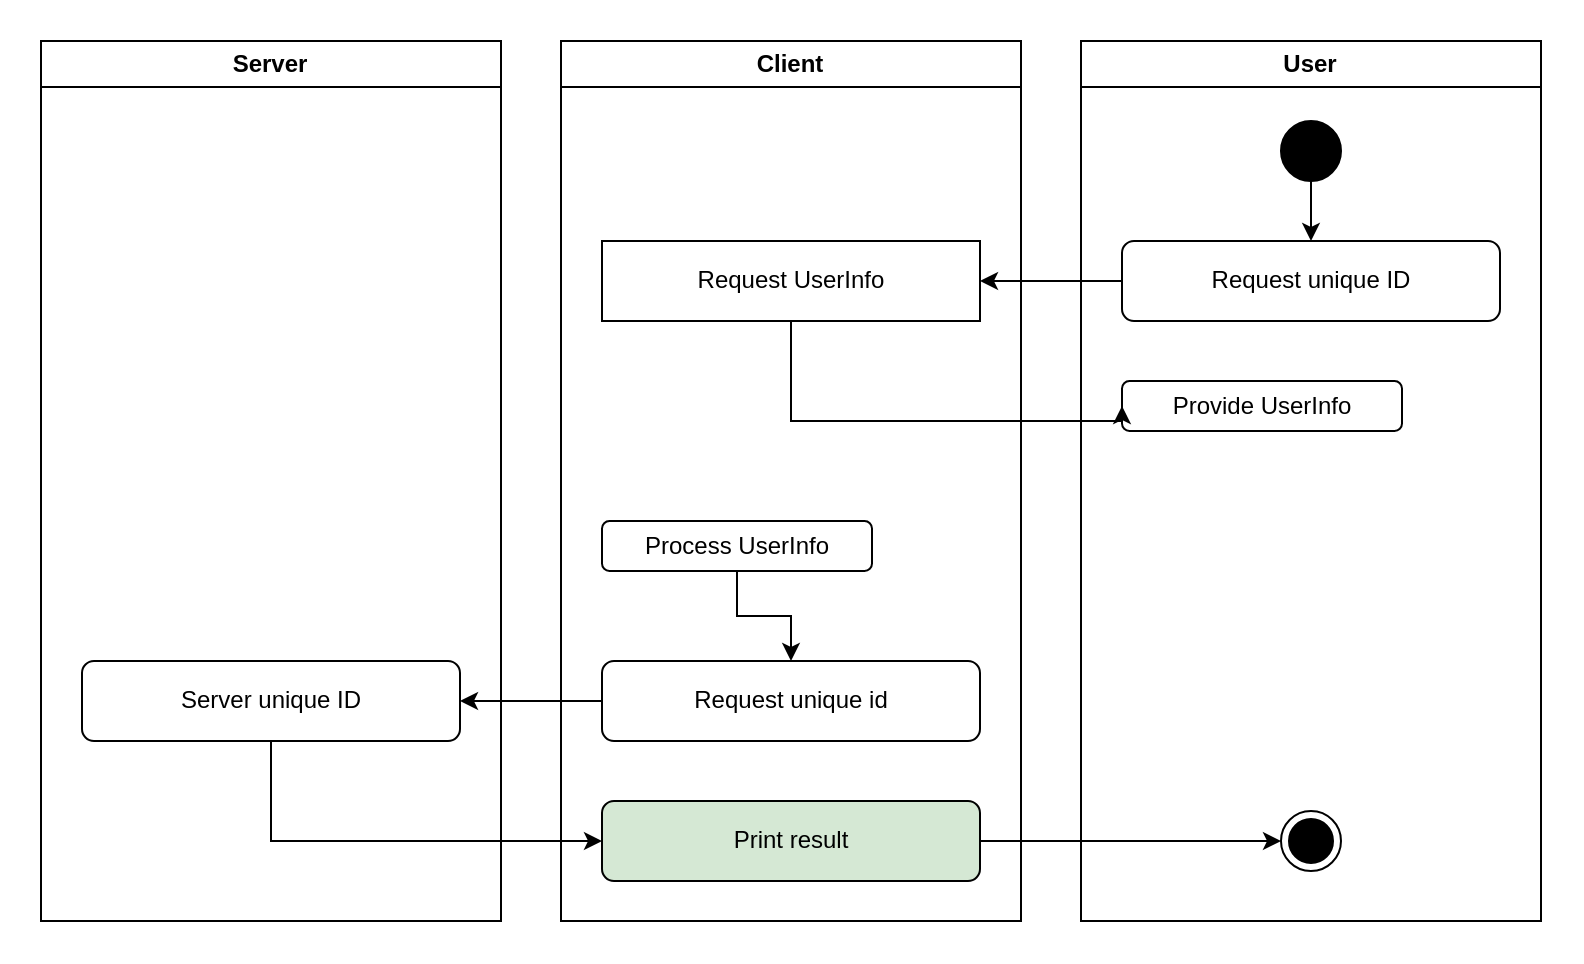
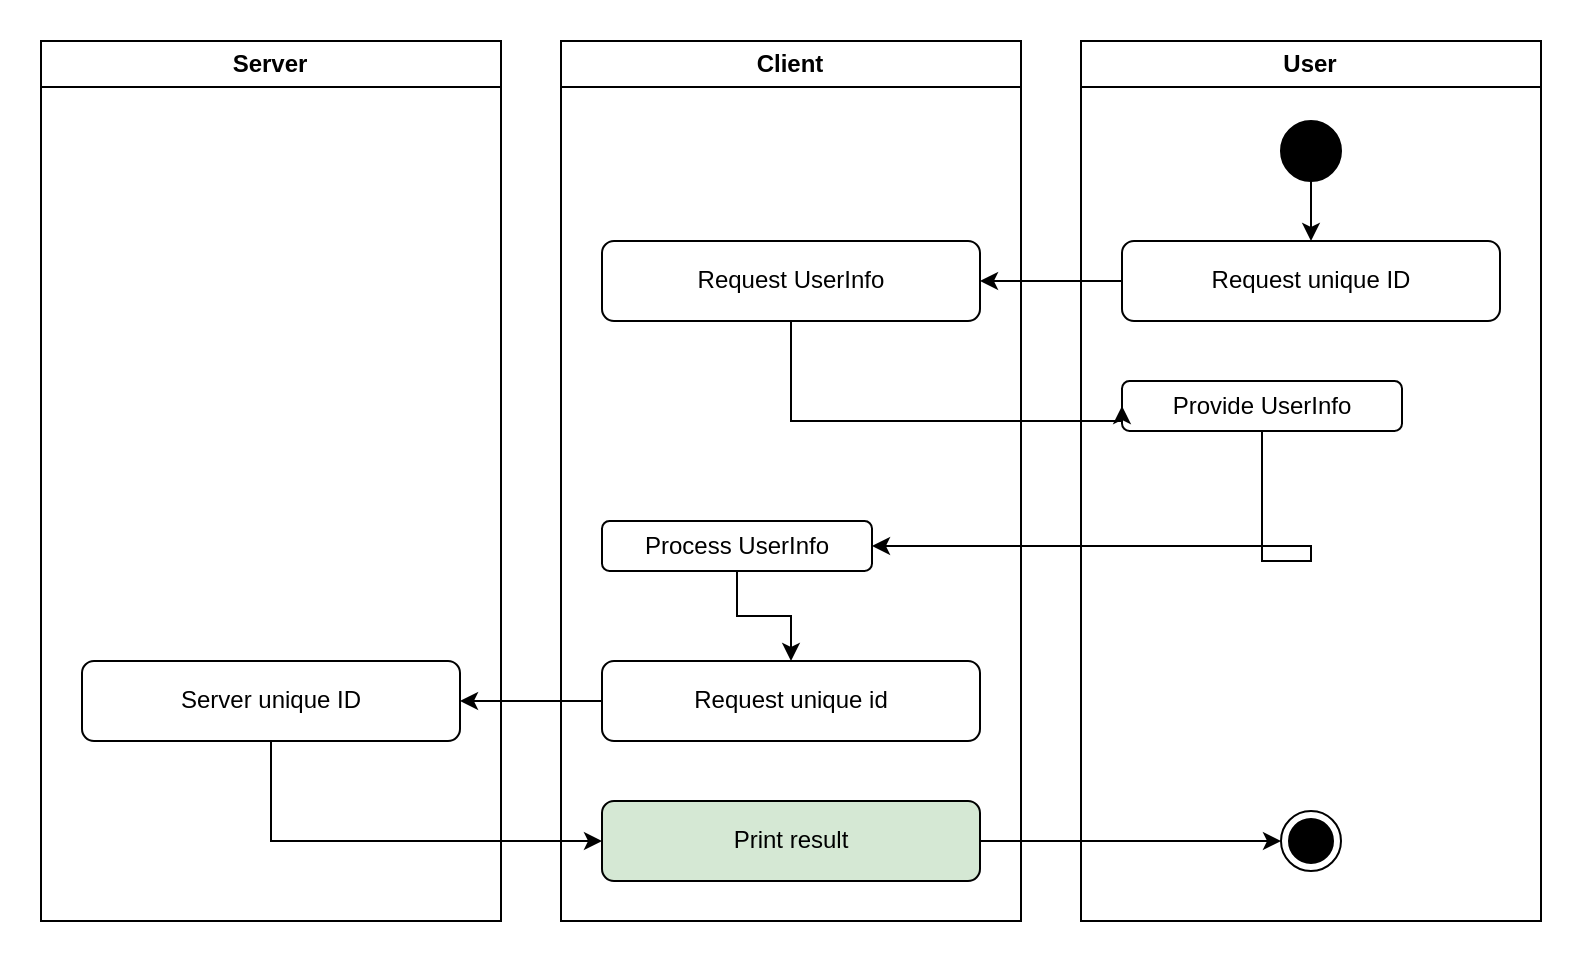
(791, 281) -> (791, 281)
none -> (1195, 546)
